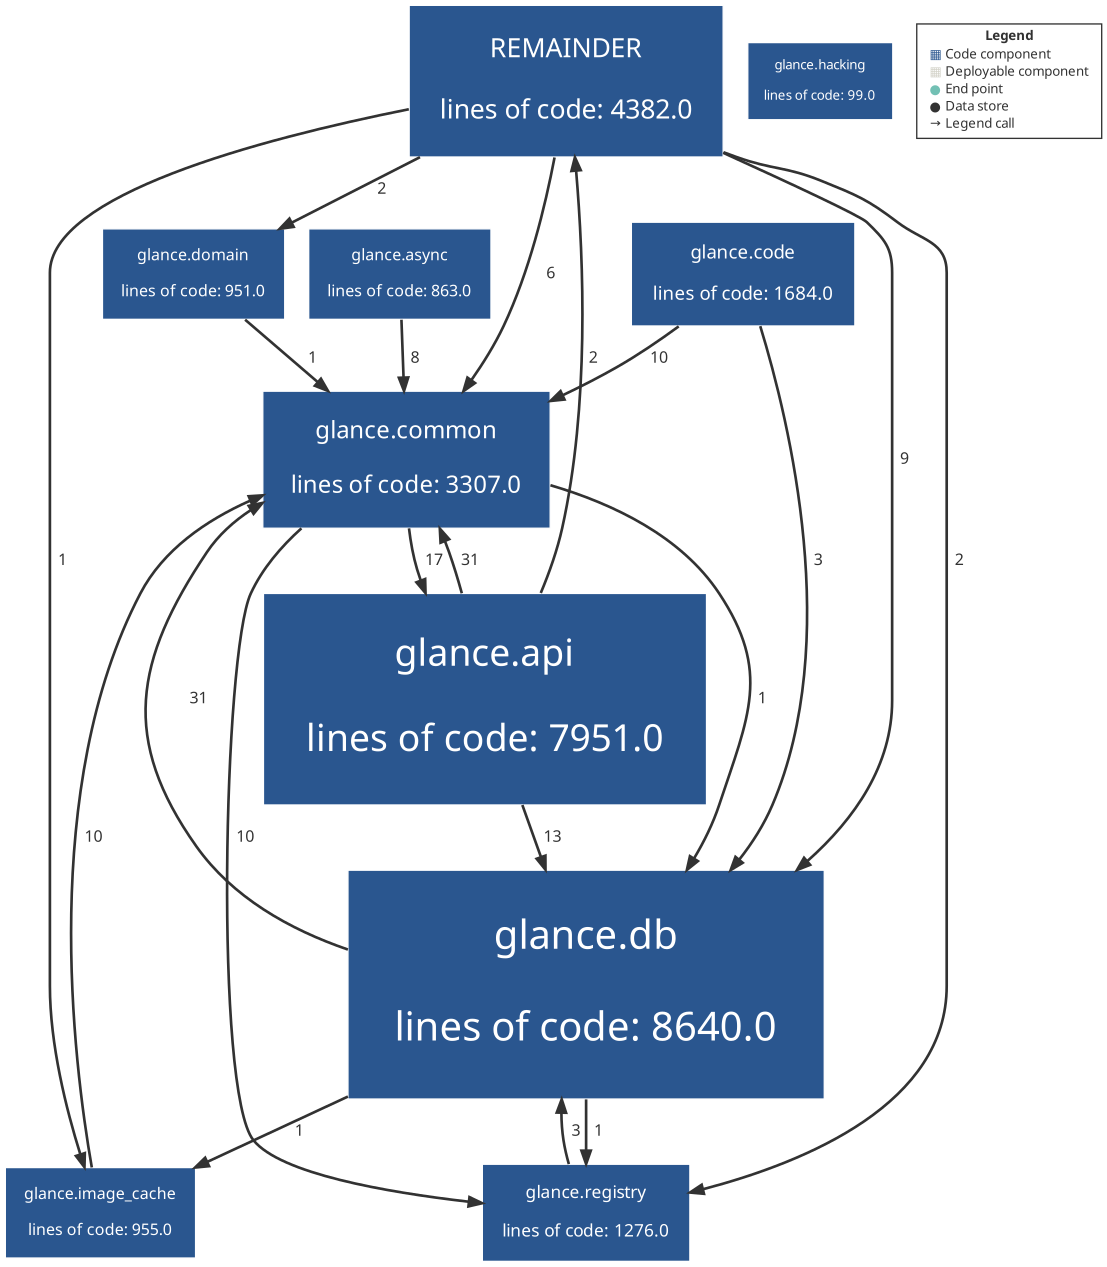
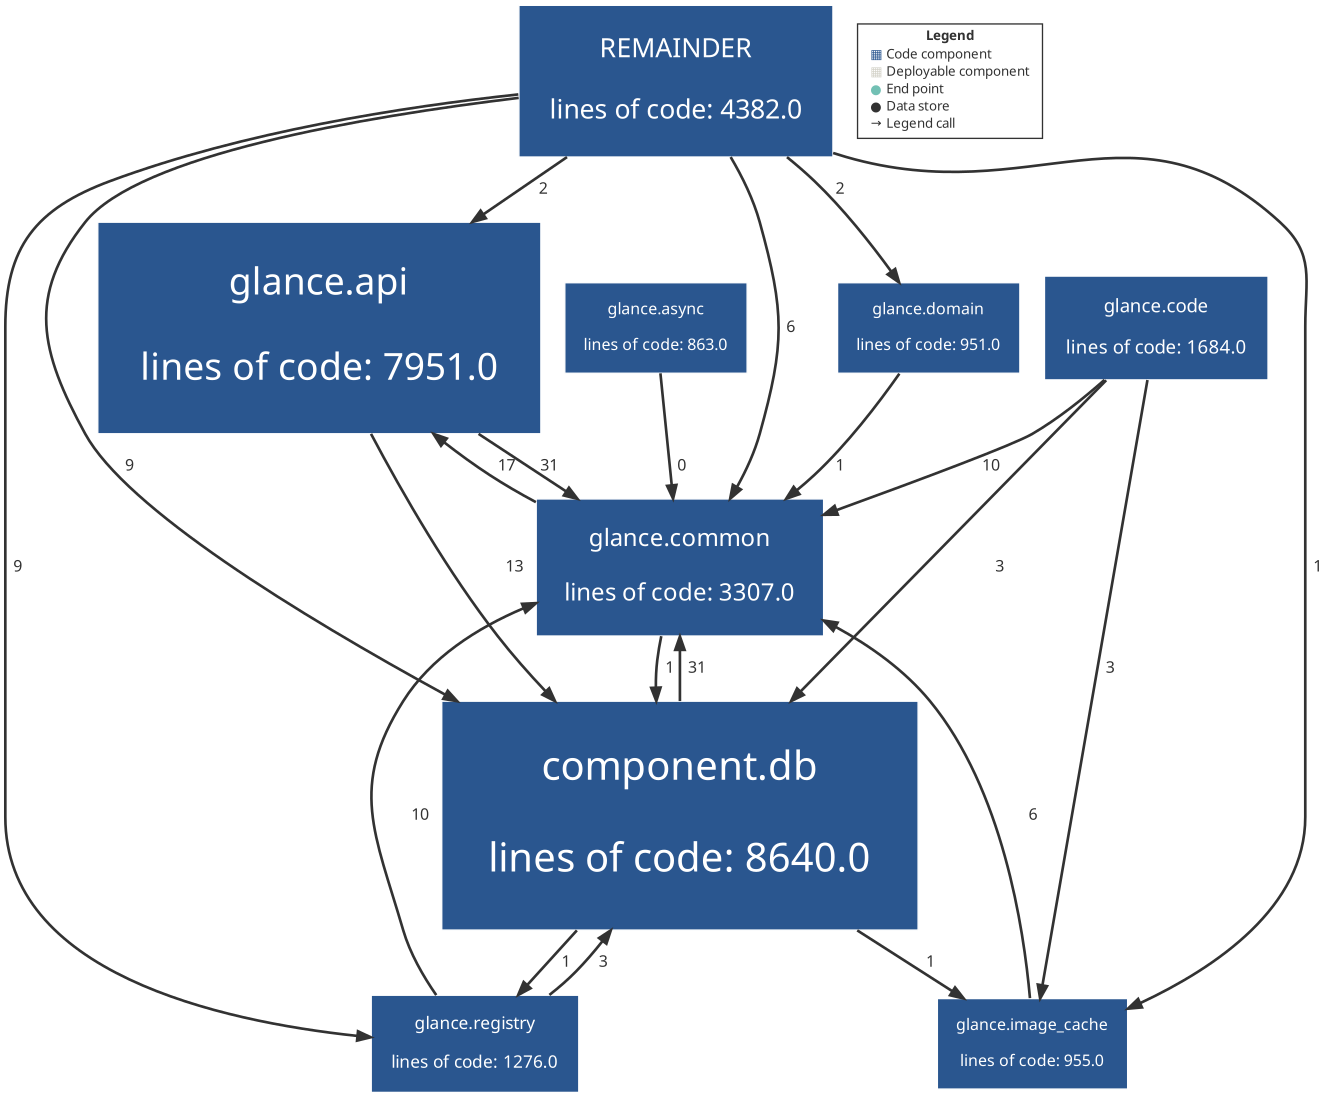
(820, 81) -> none
(411, 359) -> (678, 466)
(581, 374) -> (525, 186)
(955, 561) -> (14, 567)
none -> (1095, 683)
(90, 838) -> (1029, 816)
(228, 939) -> (374, 774)
(586, 985) -> (680, 816)
